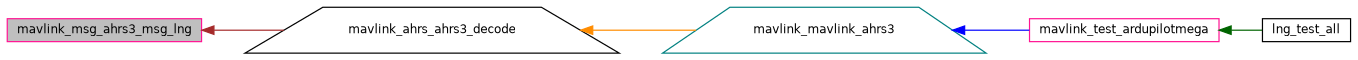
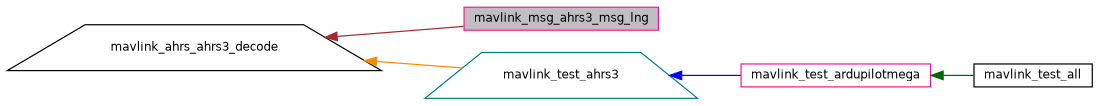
(249, 30) -> (401, 31)
(824, 30) -> (561, 75)
(1307, 30) -> (1033, 75)
